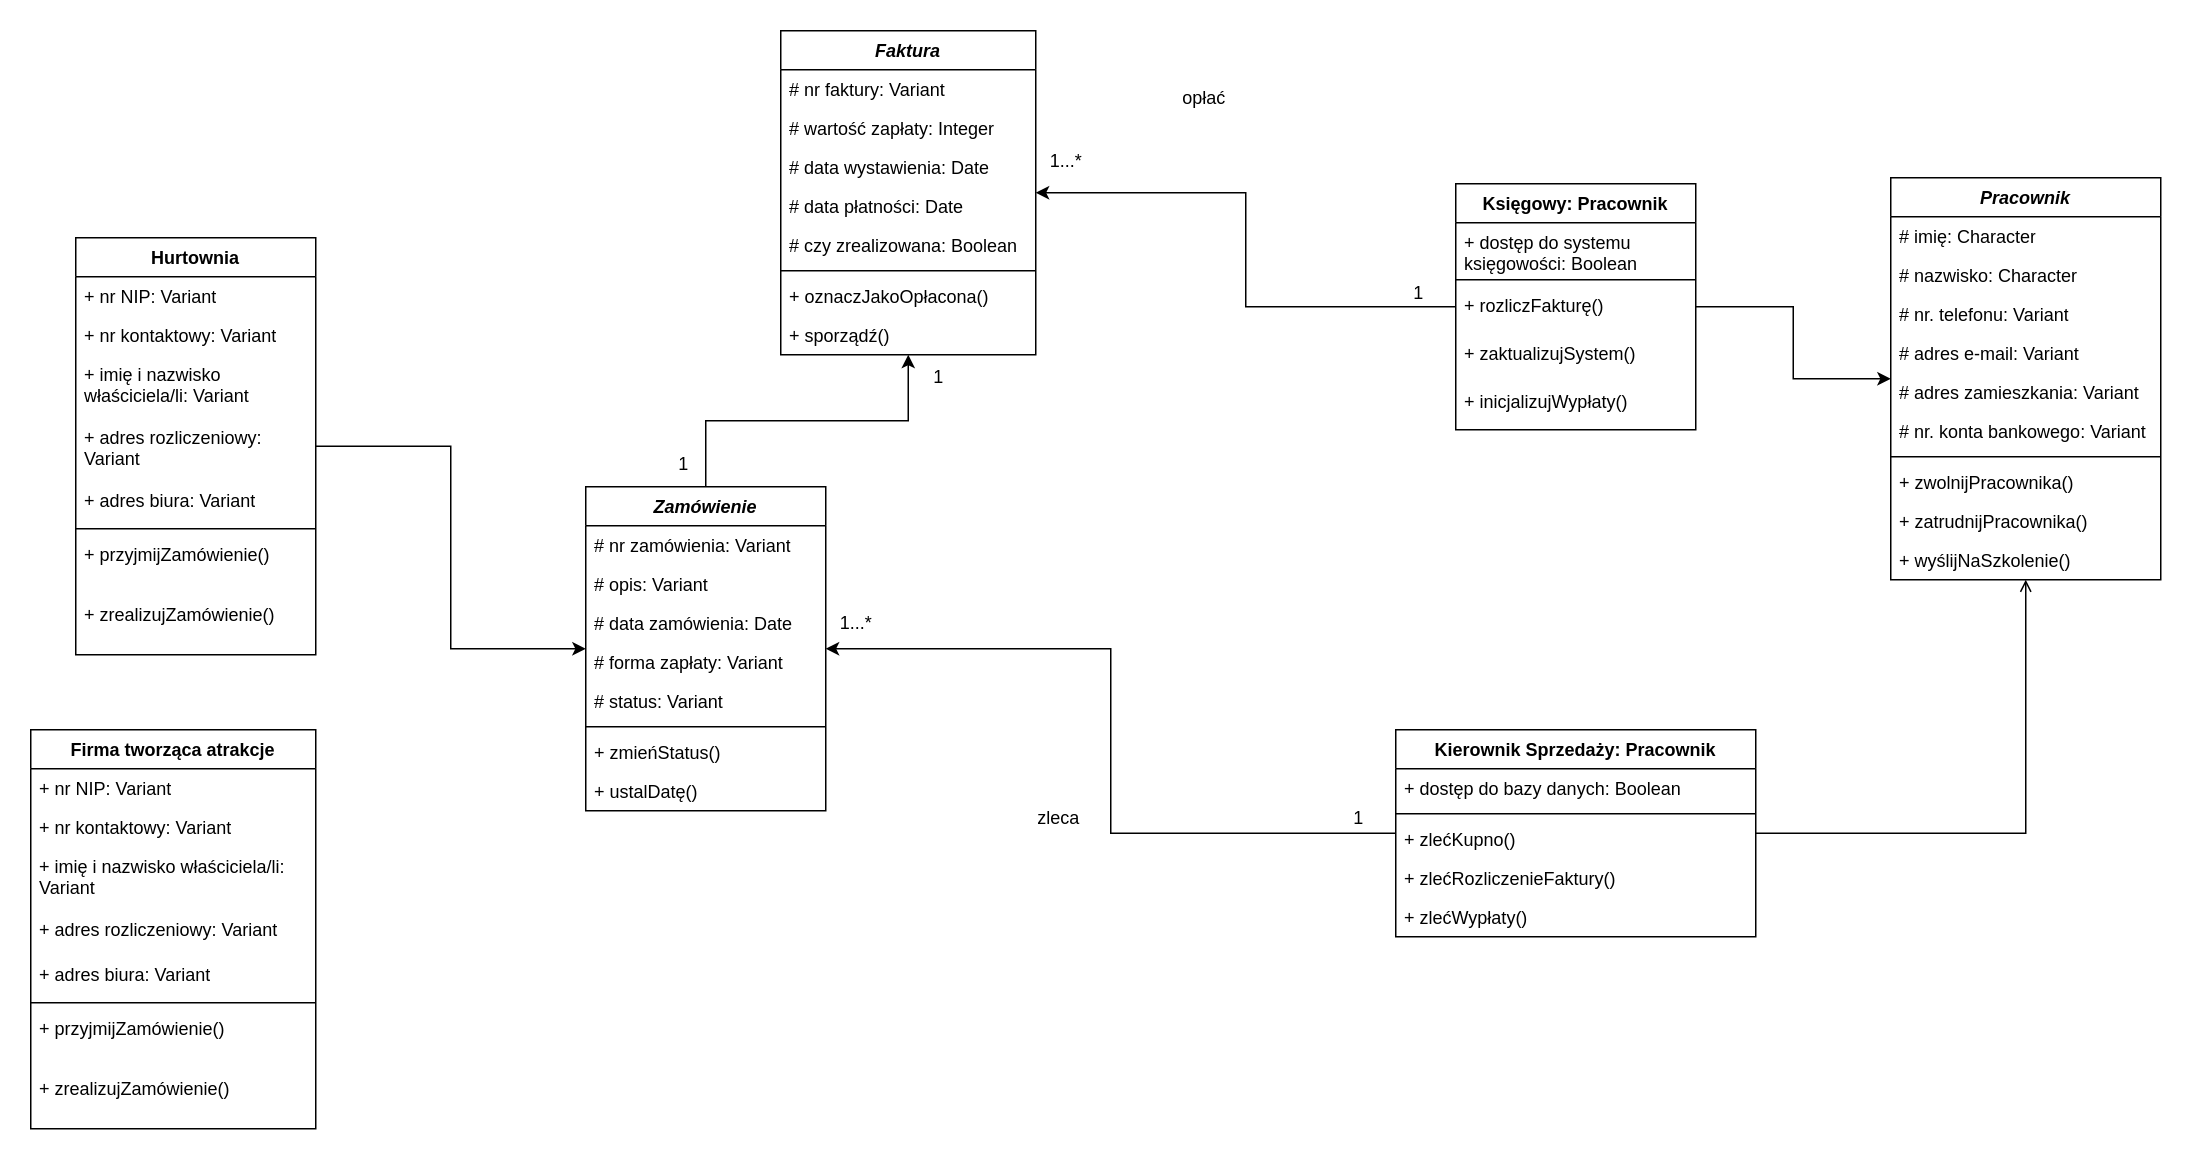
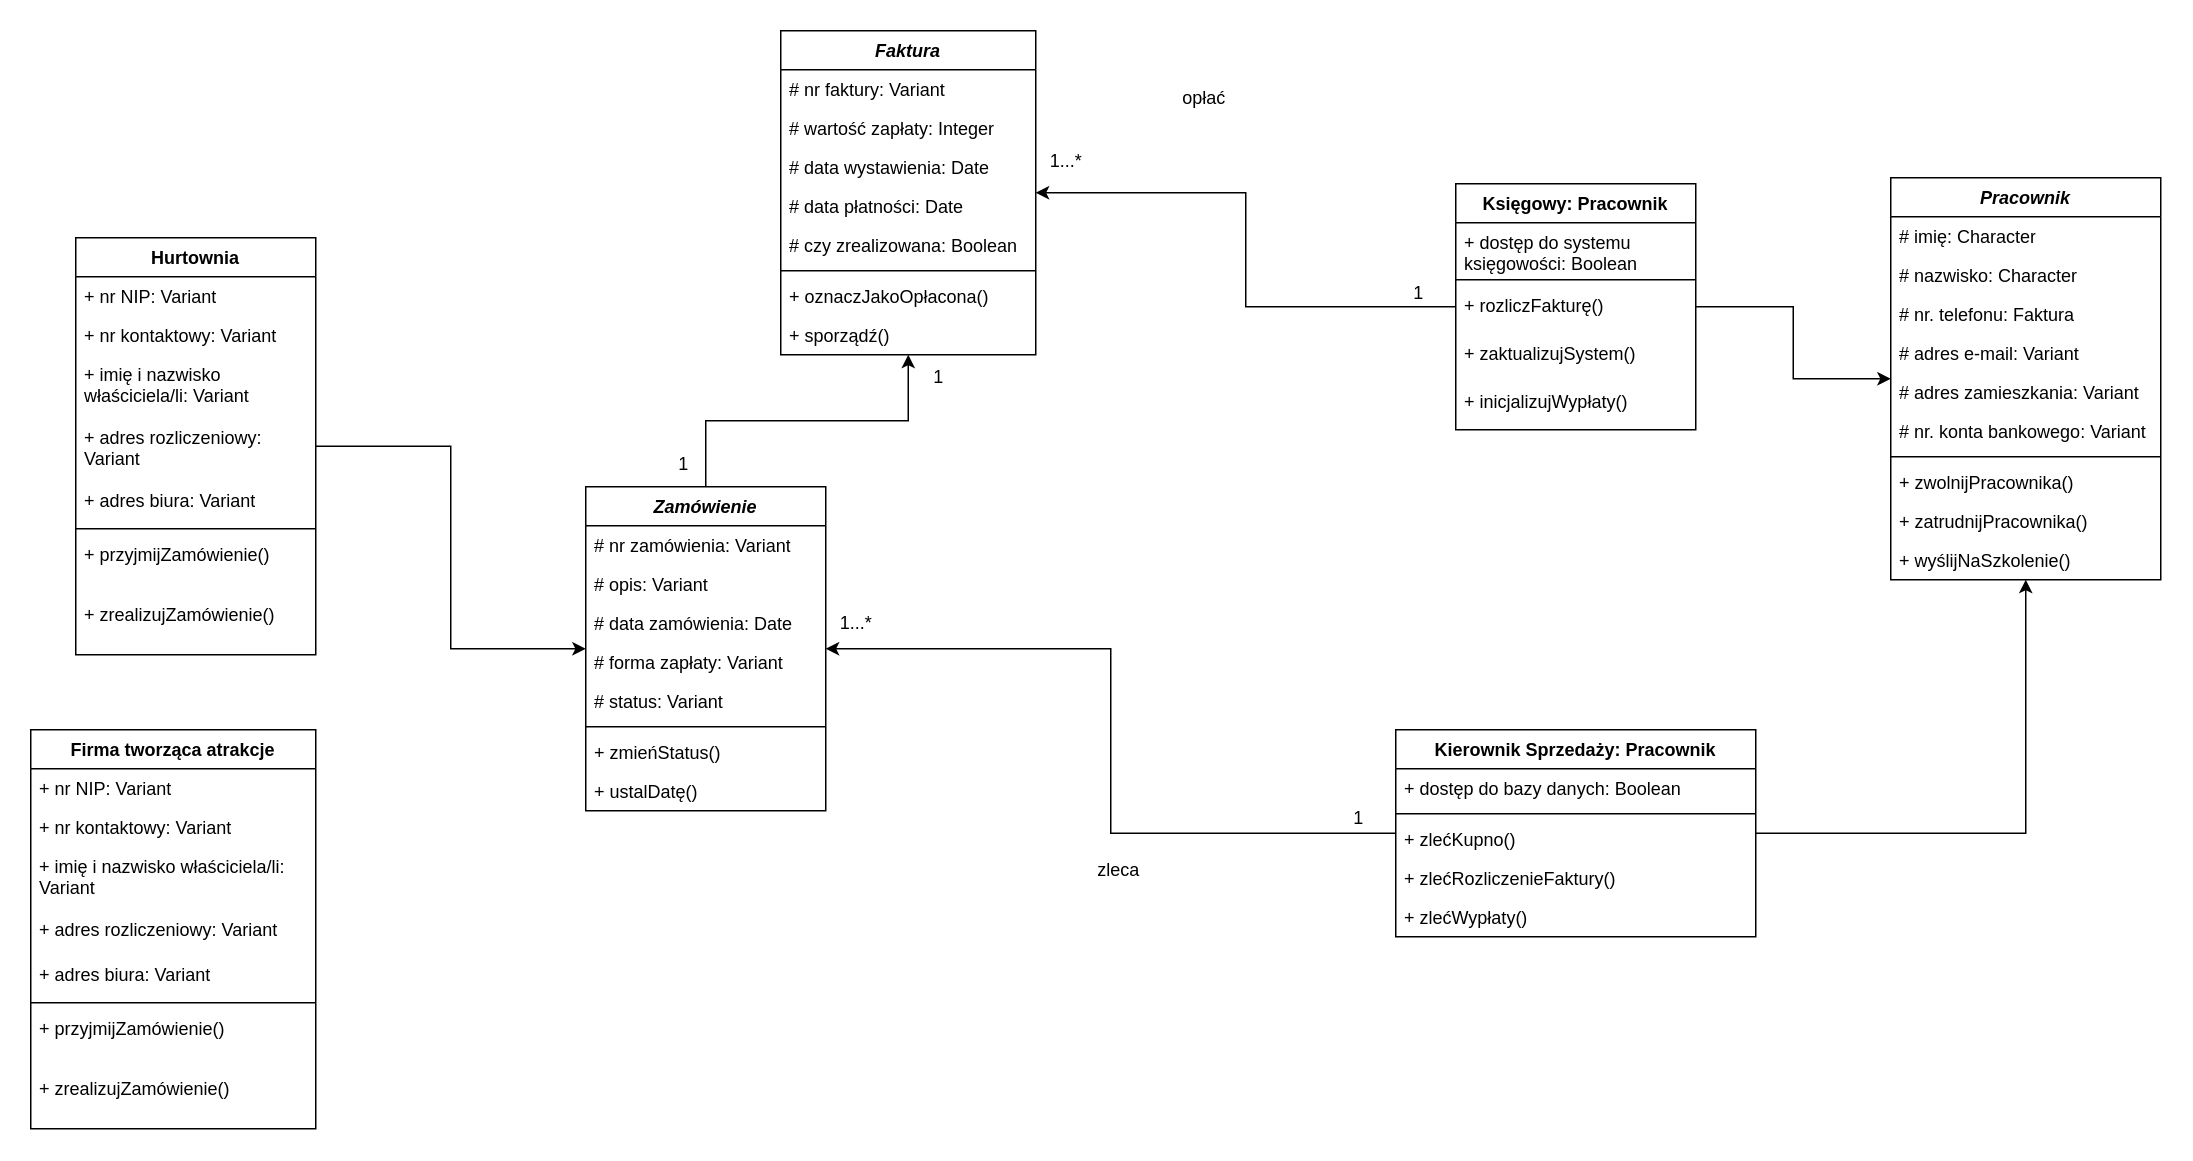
(1999, 316) -> (2002, 316)
(2026, 588) -> (2026, 591)
(1058, 818) -> (1118, 871)
